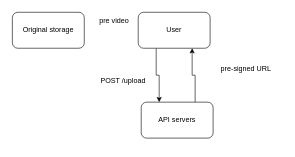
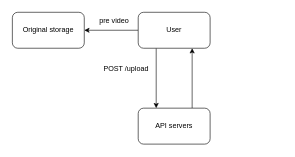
none -> (89, 30)
(246, 69) -> none
(123, 81) -> (126, 69)
(177, 120) -> (174, 126)
